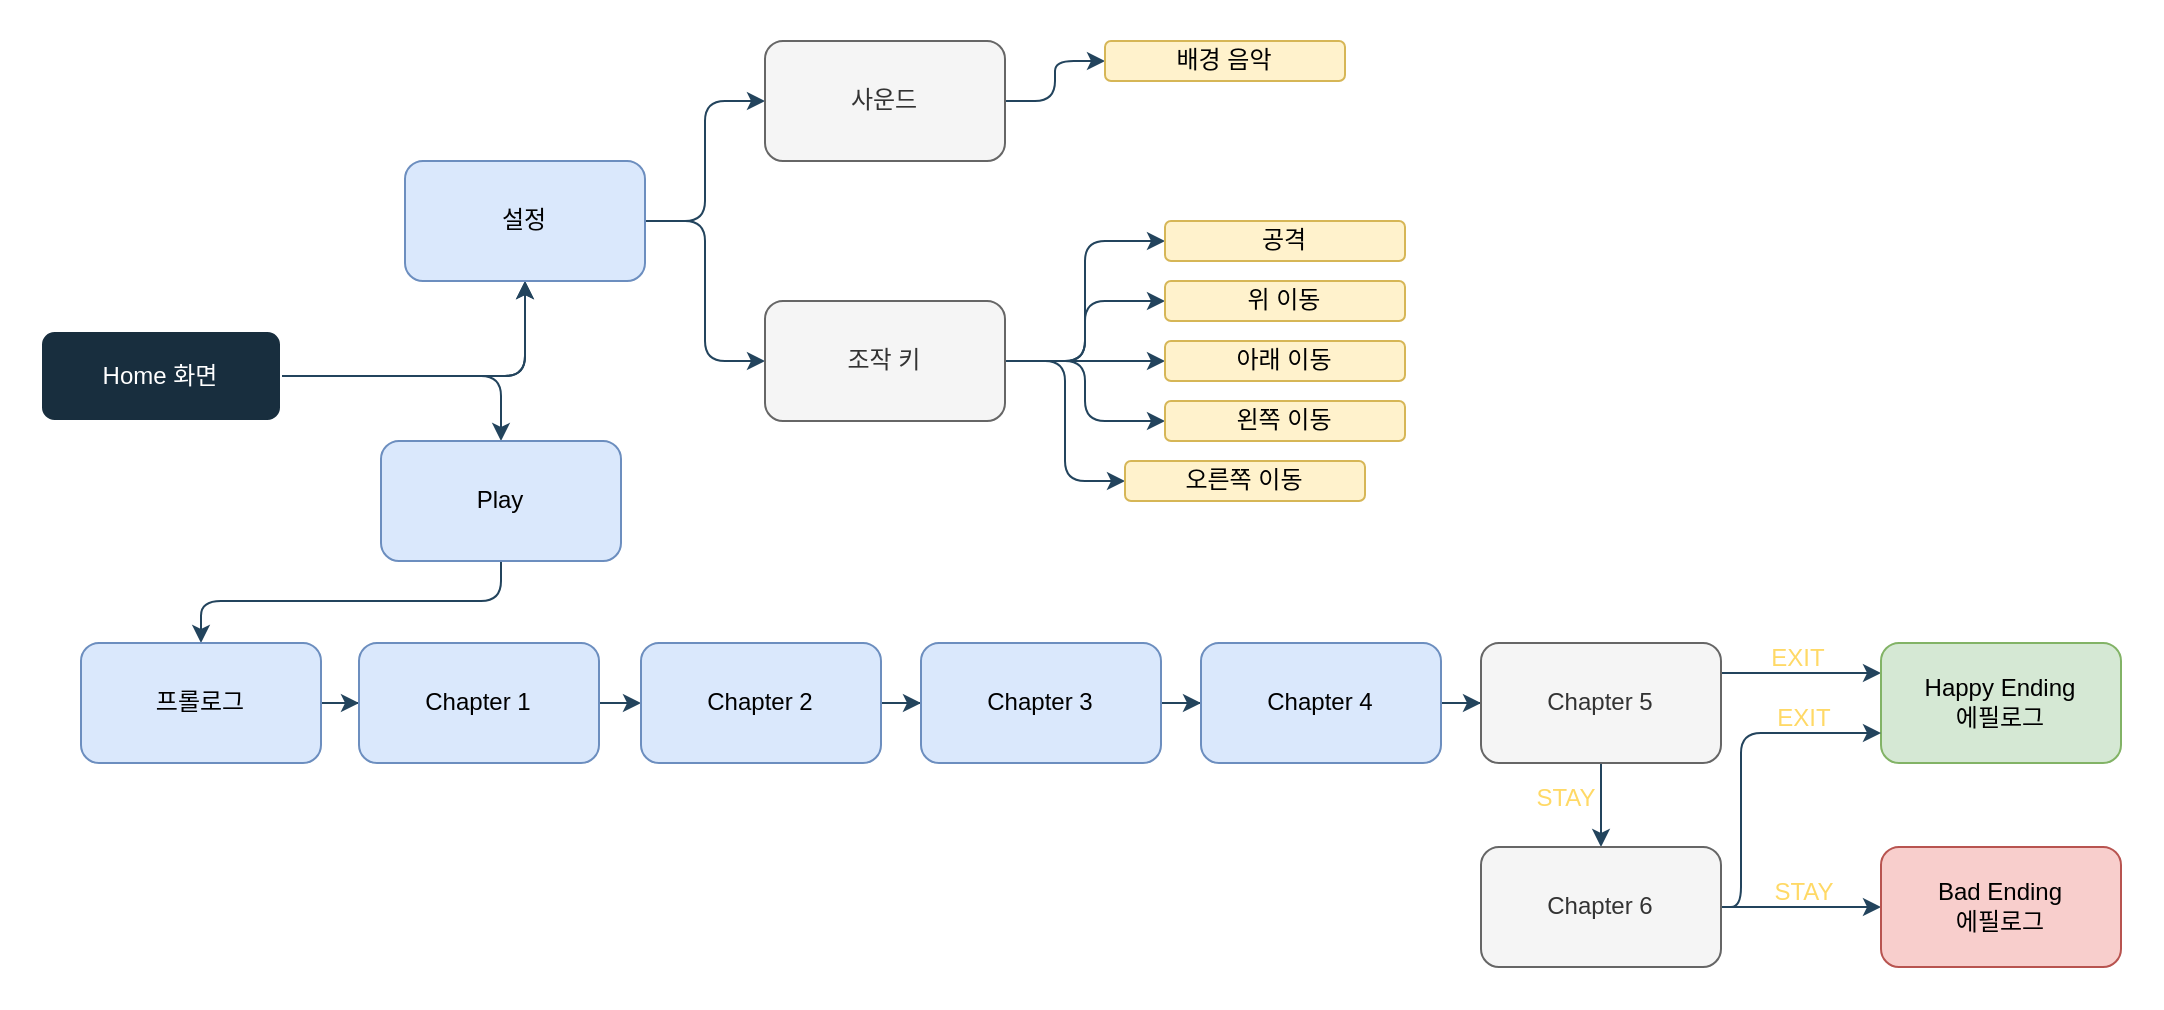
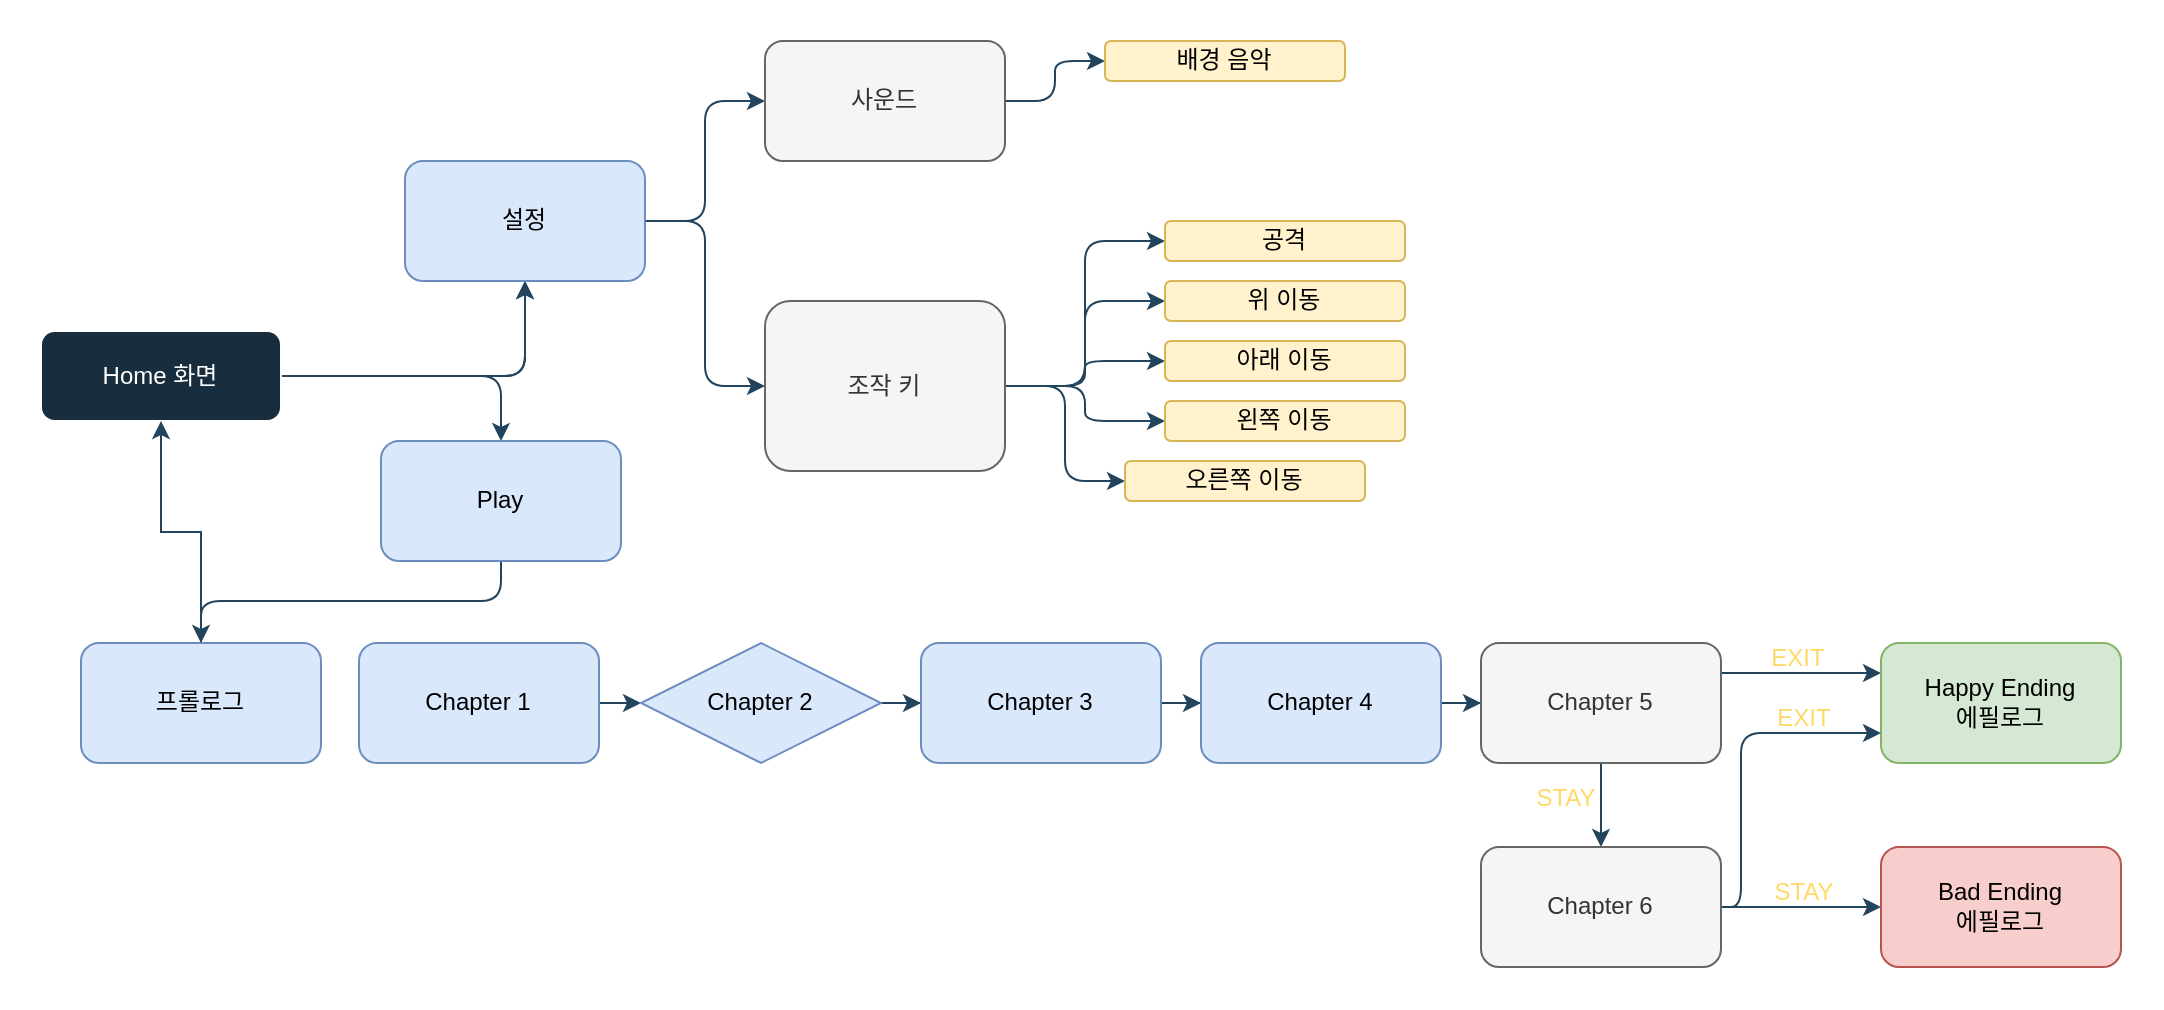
(885, 361) -> (885, 386)
(347, 703) -> (170, 532)
(761, 703) -> (761, 703)
